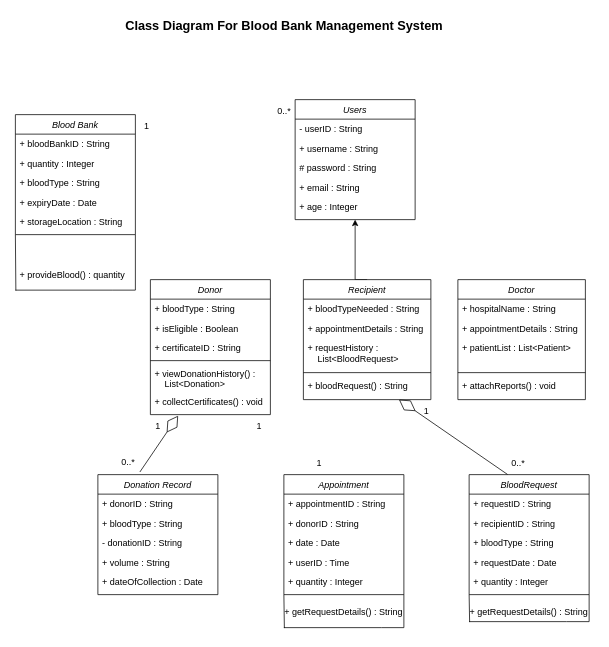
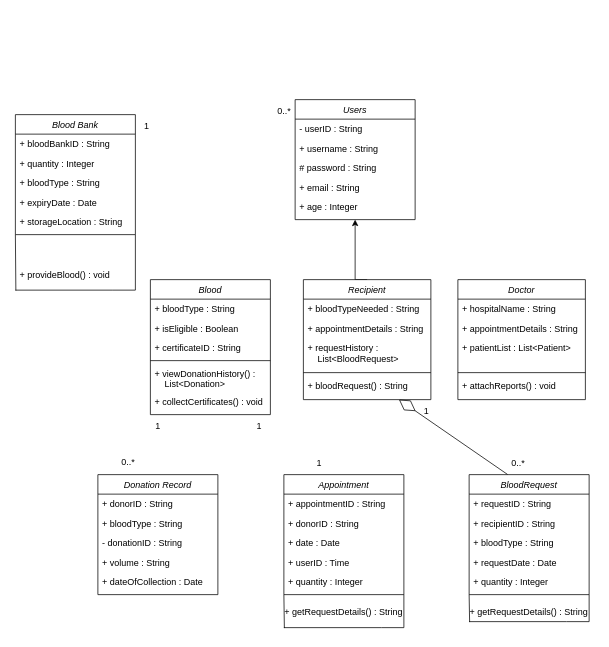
(284, 27) -> none
(79, 275) -> (69, 275)
(210, 290) -> (210, 290)
(154, 452) -> none
